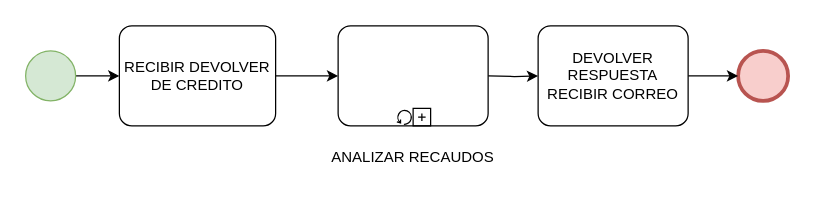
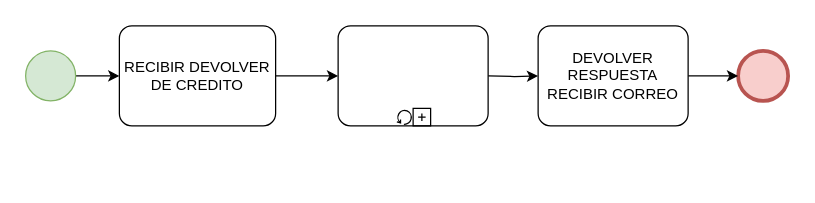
(413, 157) -> none
